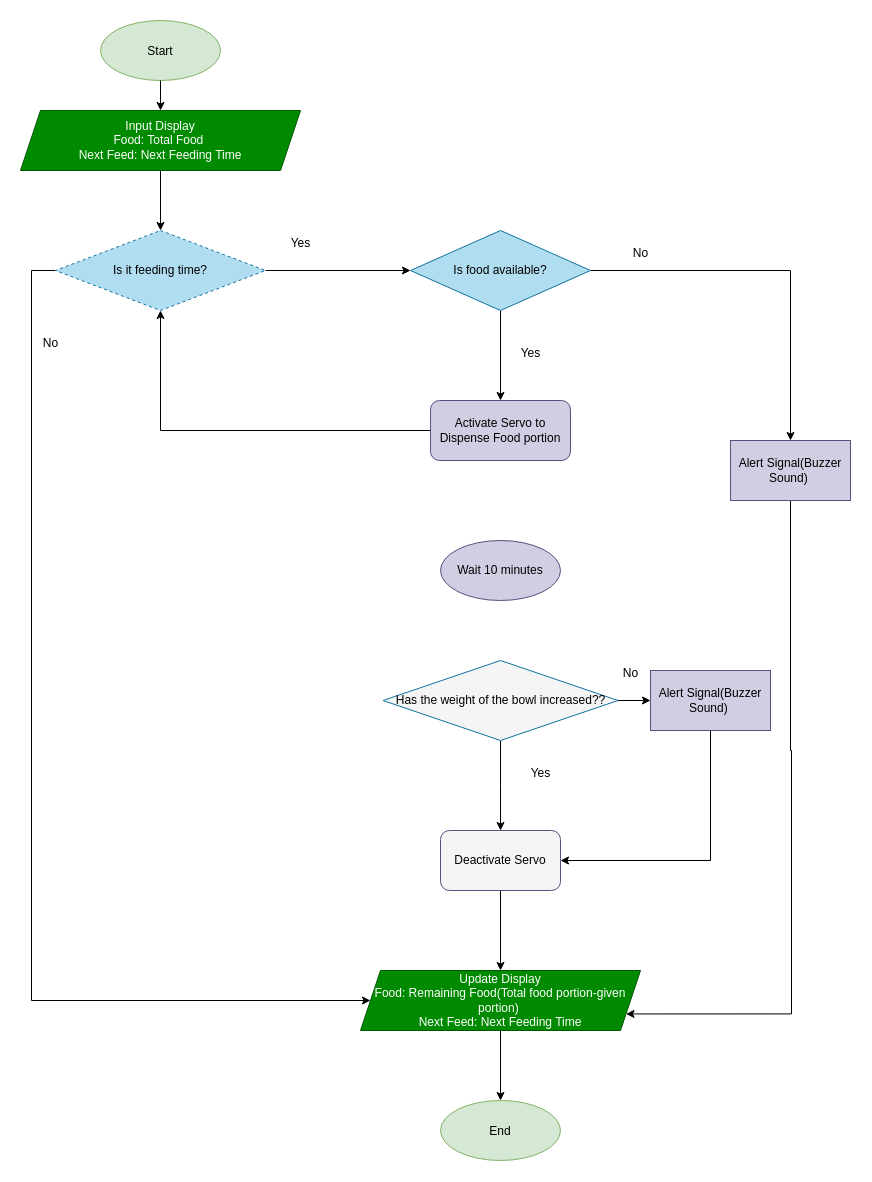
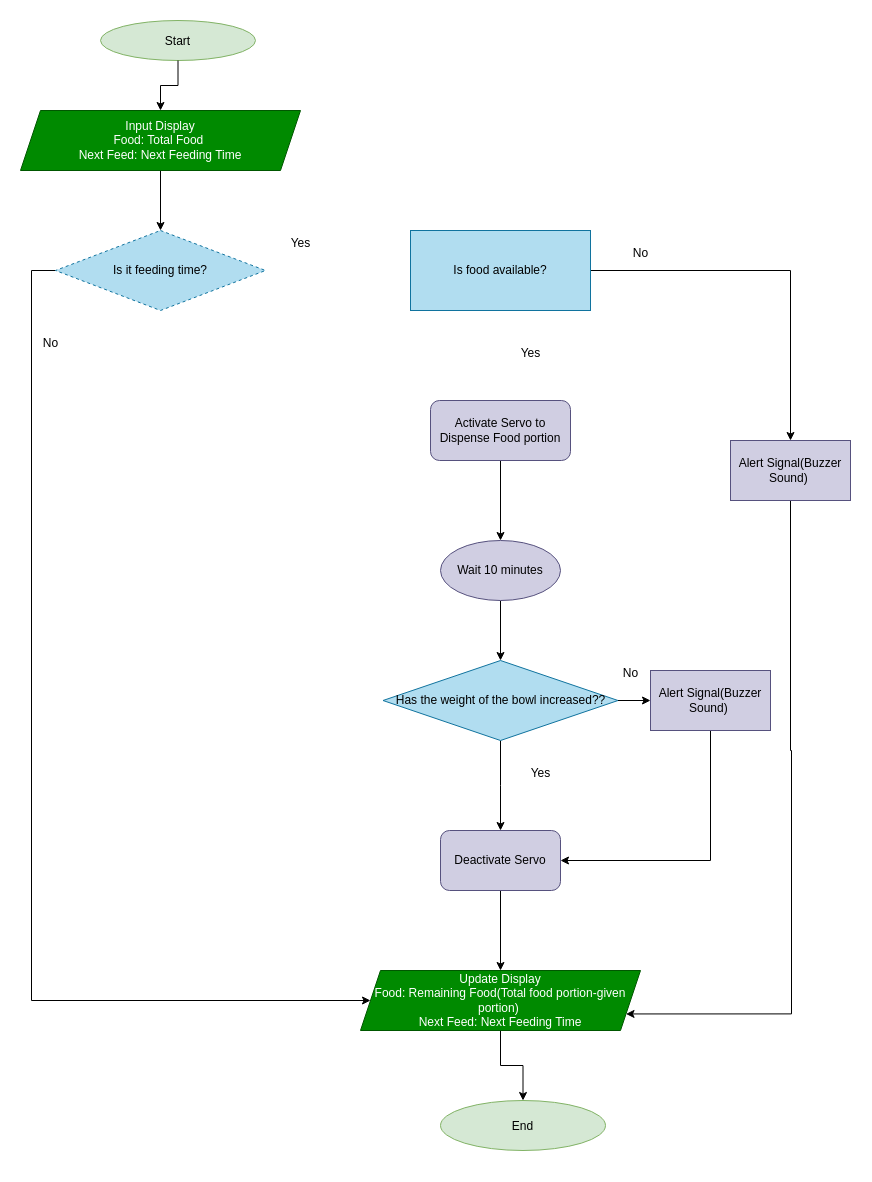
(161, 51) -> (178, 41)
(335, 271) -> none
(501, 271) -> (501, 271)
(501, 352) -> none
(240, 431) -> (501, 497)
none -> (501, 627)
(501, 701) -> (501, 701)
(501, 861) -> (501, 861)
(501, 1131) -> (523, 1126)
